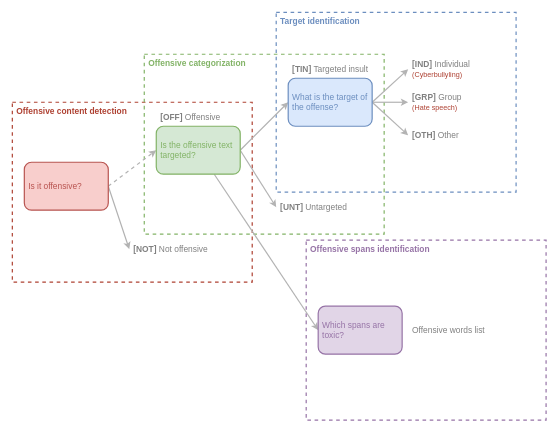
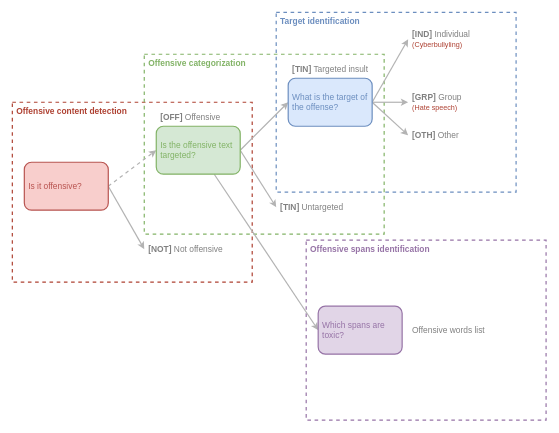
(453, 69) -> (453, 39)
(317, 207) -> (317, 207)
(174, 249) -> (189, 249)
